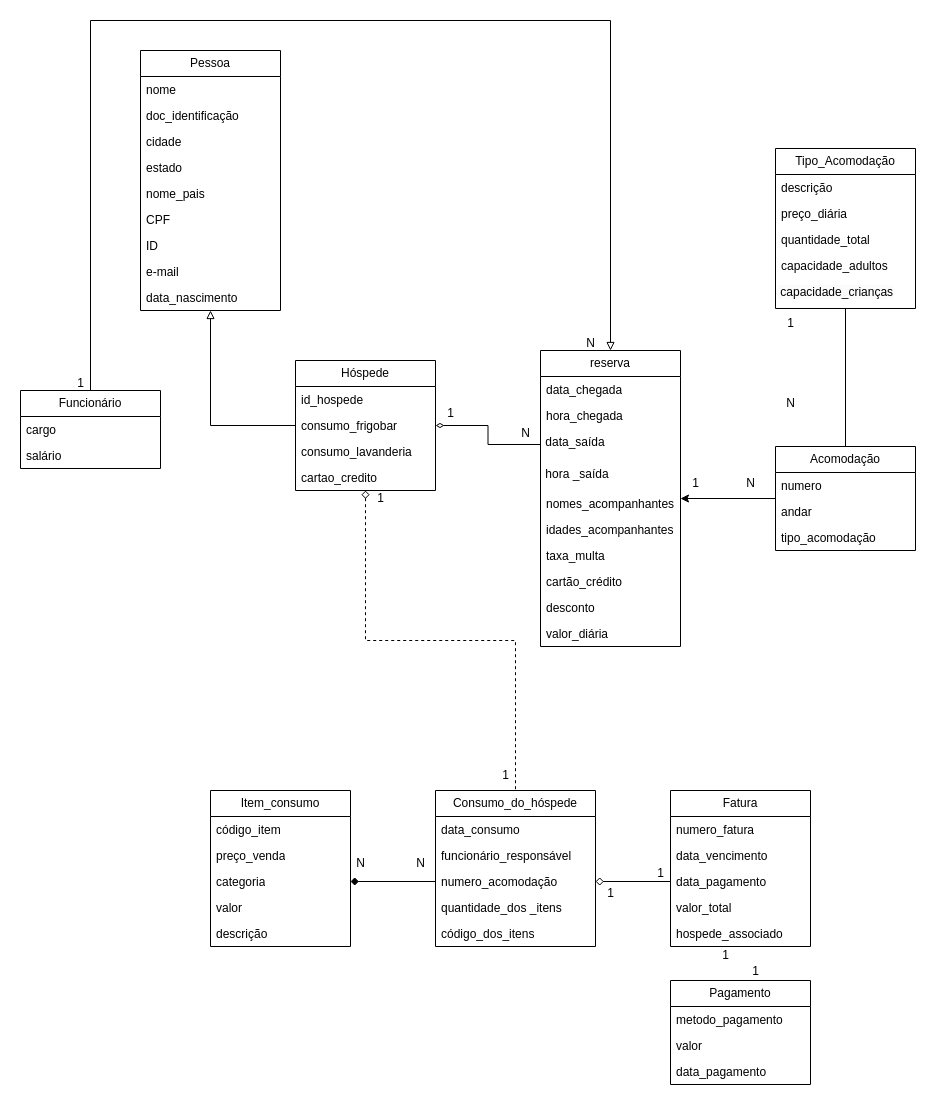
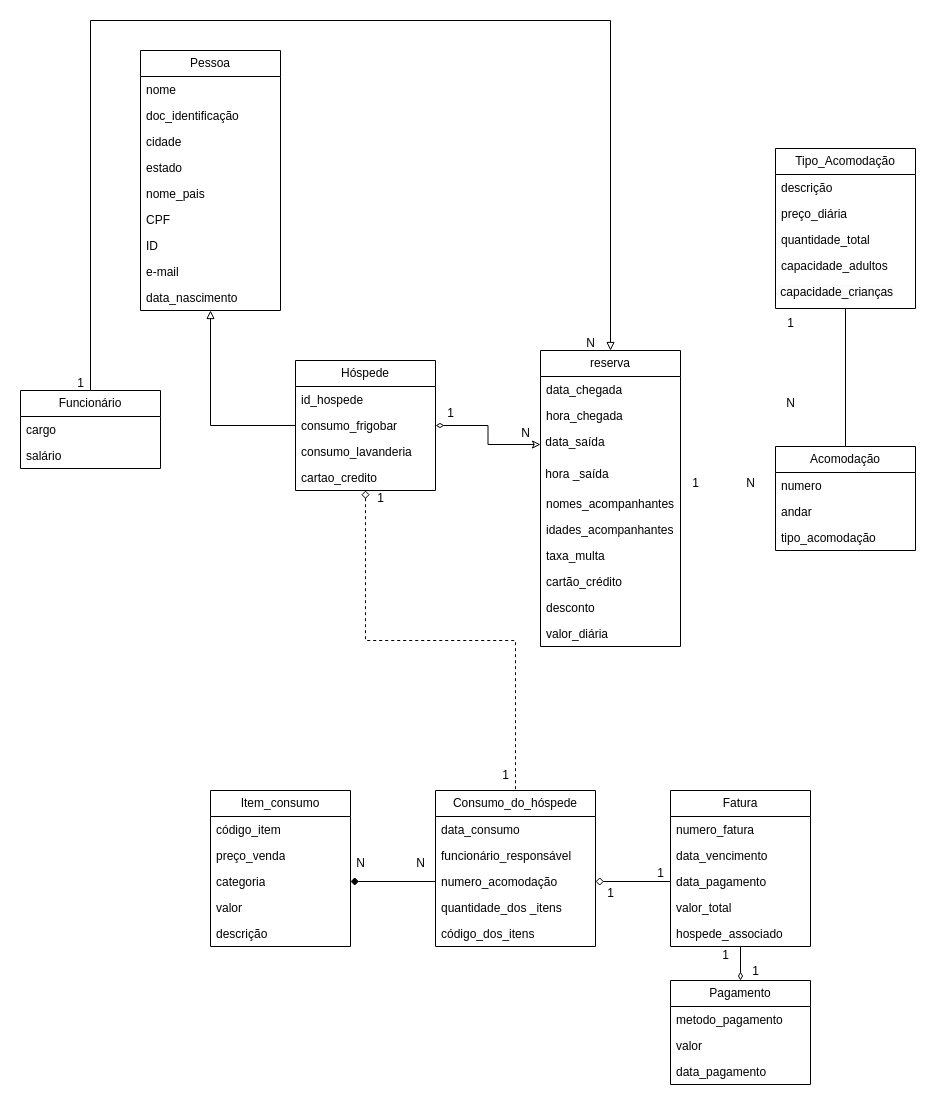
(535, 445) -> (532, 445)
(731, 499) -> none
none -> (741, 966)
